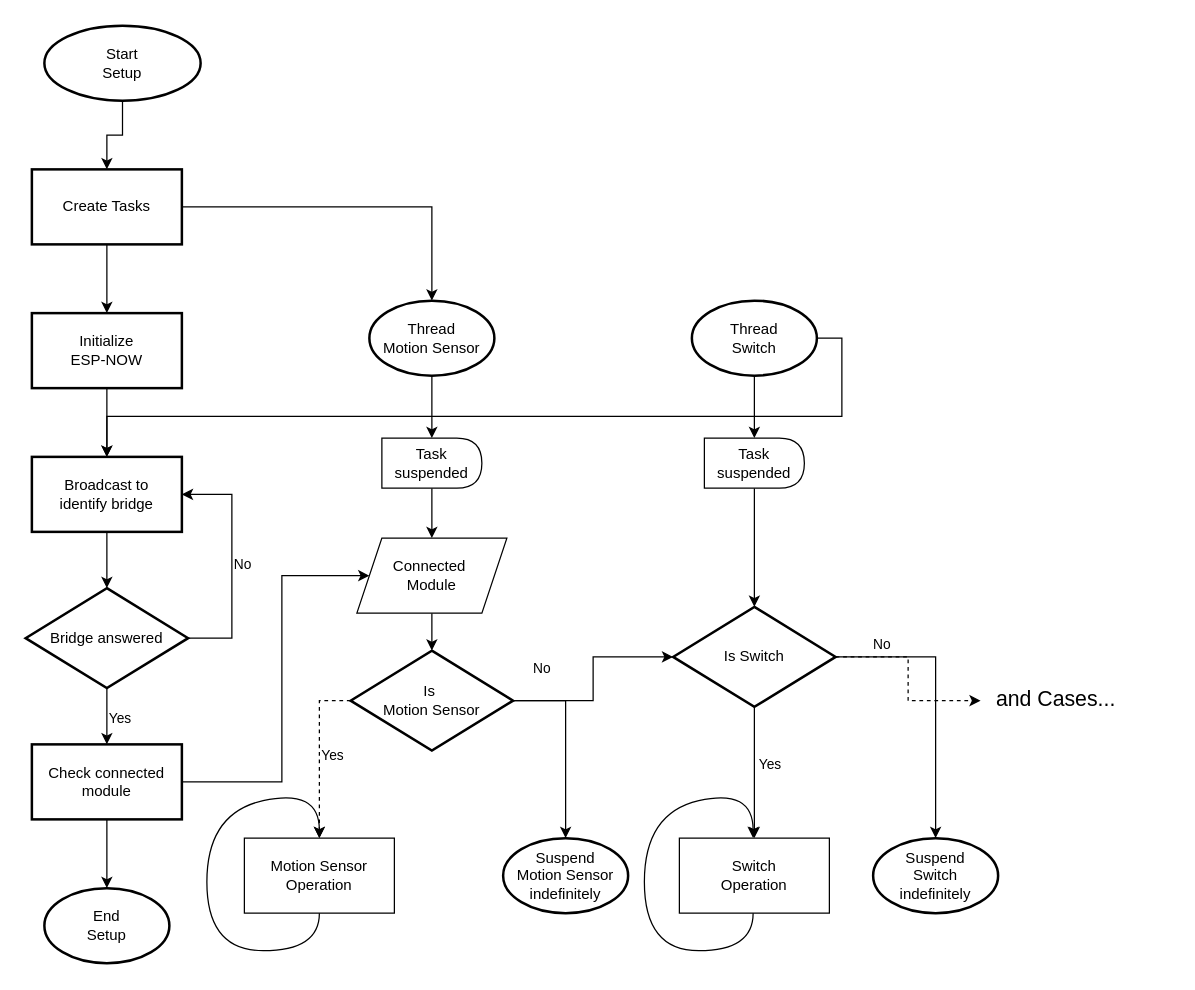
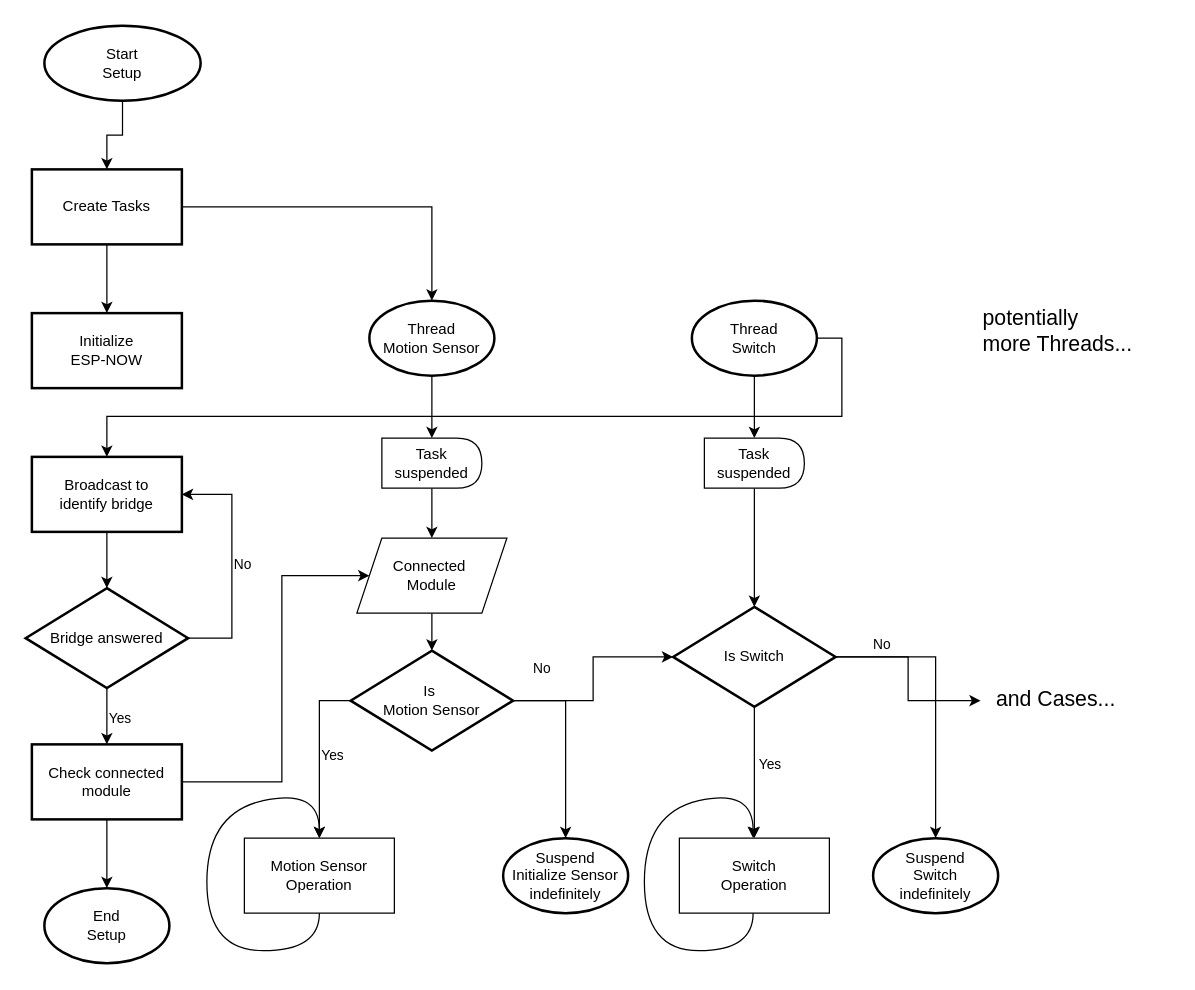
none -> (1074, 332)
(107, 400) -> none
(919, 701) -> (919, 701)
(319, 743) -> (319, 743)
(566, 876) -> (566, 876)
